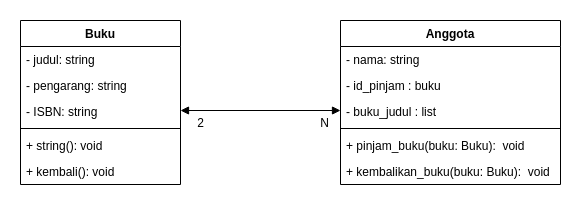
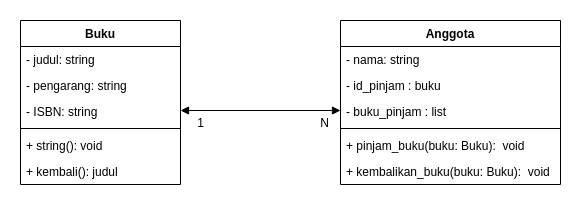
(399, 113) -> (403, 113)
(201, 124) -> (201, 124)
(74, 173) -> (78, 173)
